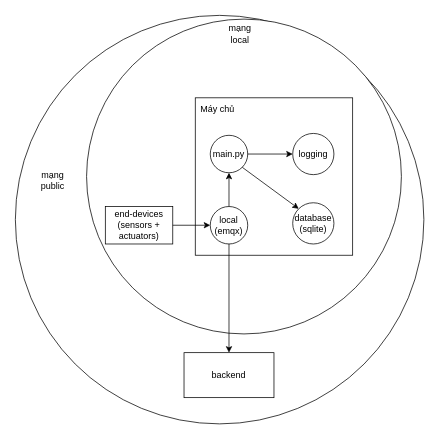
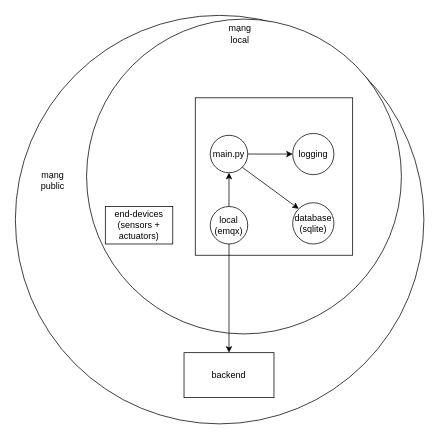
(218, 109) -> none
(189, 225) -> none
